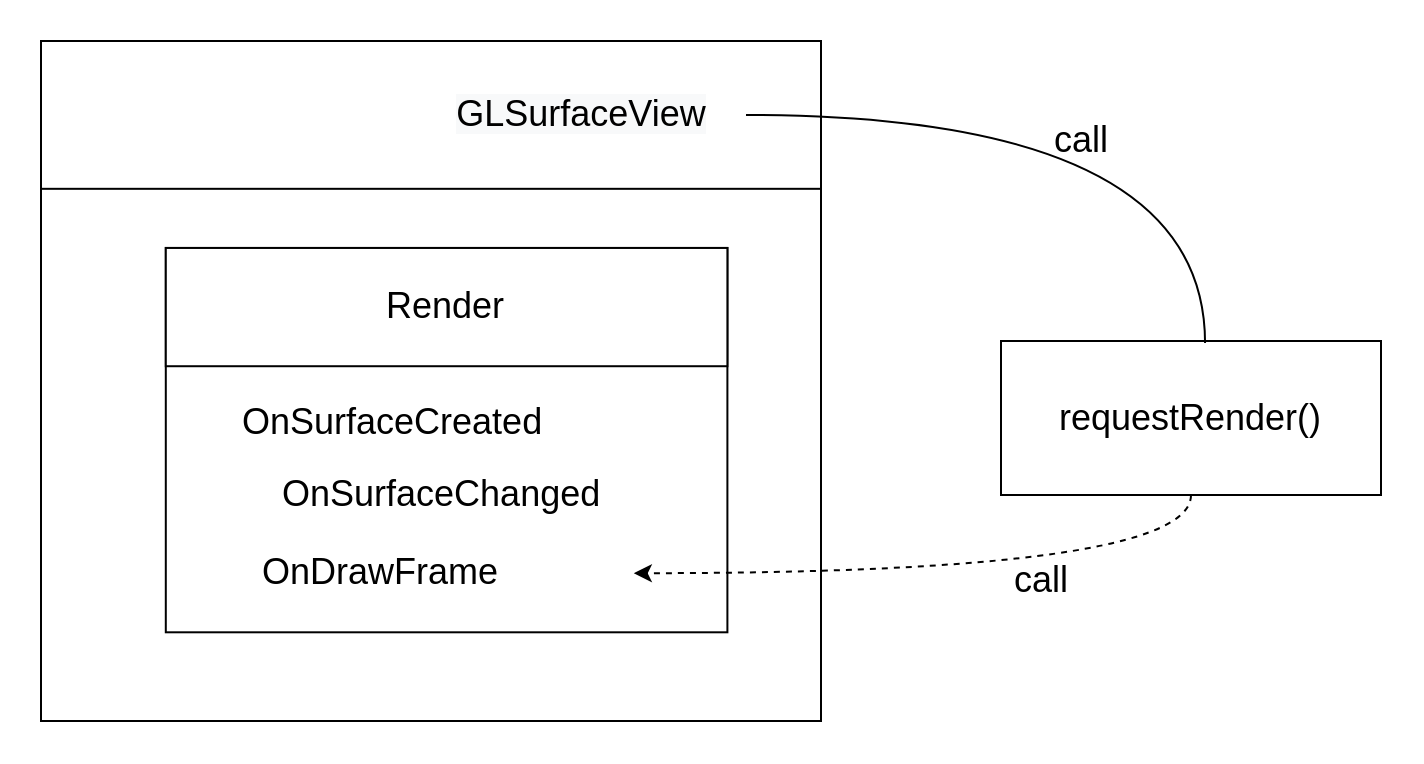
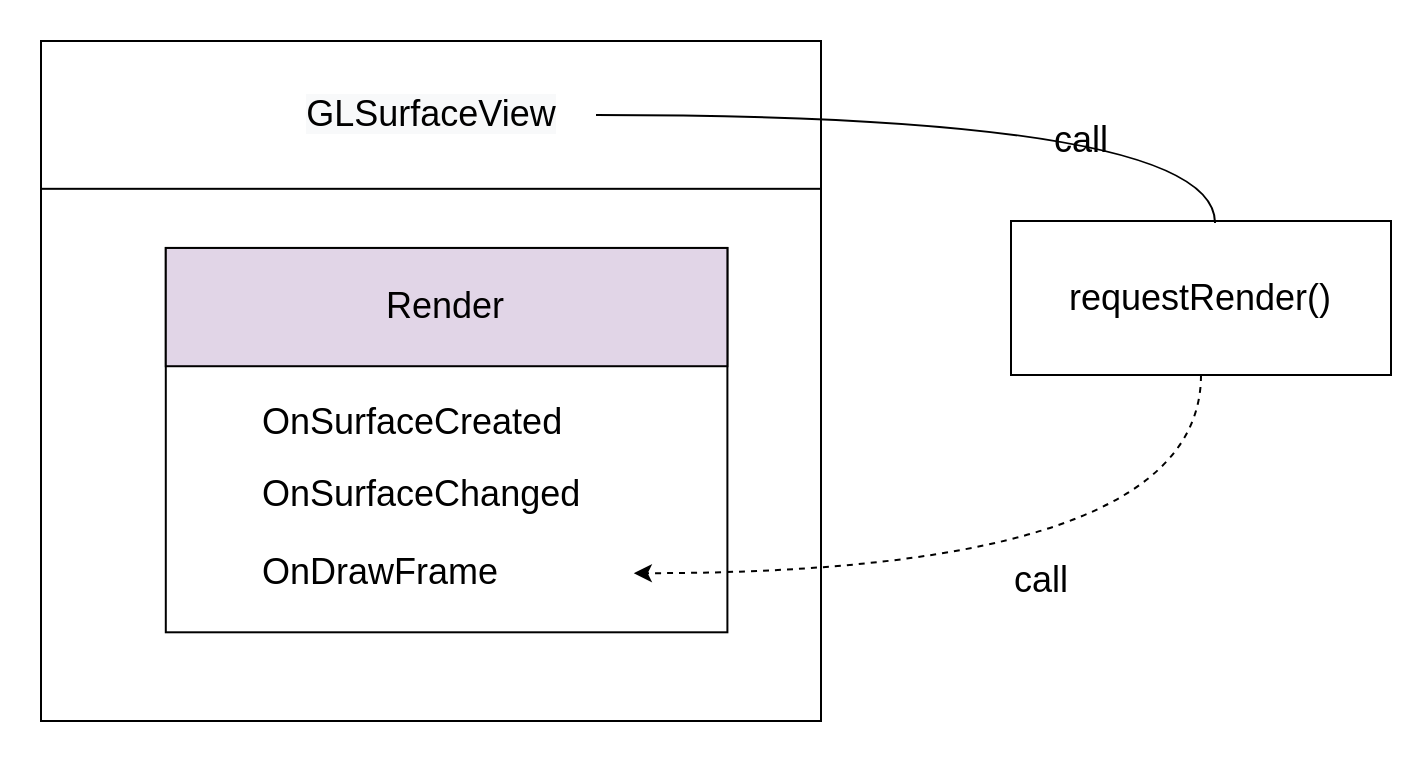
(581, 115) -> (431, 115)
(447, 307) -> (447, 307)
(1191, 418) -> (1201, 298)
(427, 422) -> (447, 422)
(467, 494) -> (447, 494)
